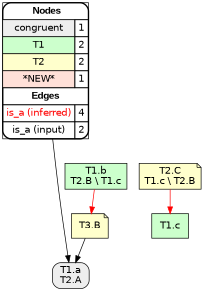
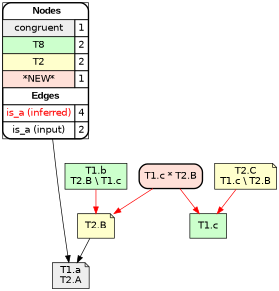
(39, 45) -> (39, 45)
none -> (171, 176)
(90, 226) -> (96, 226)
(71, 276) -> (71, 276)
